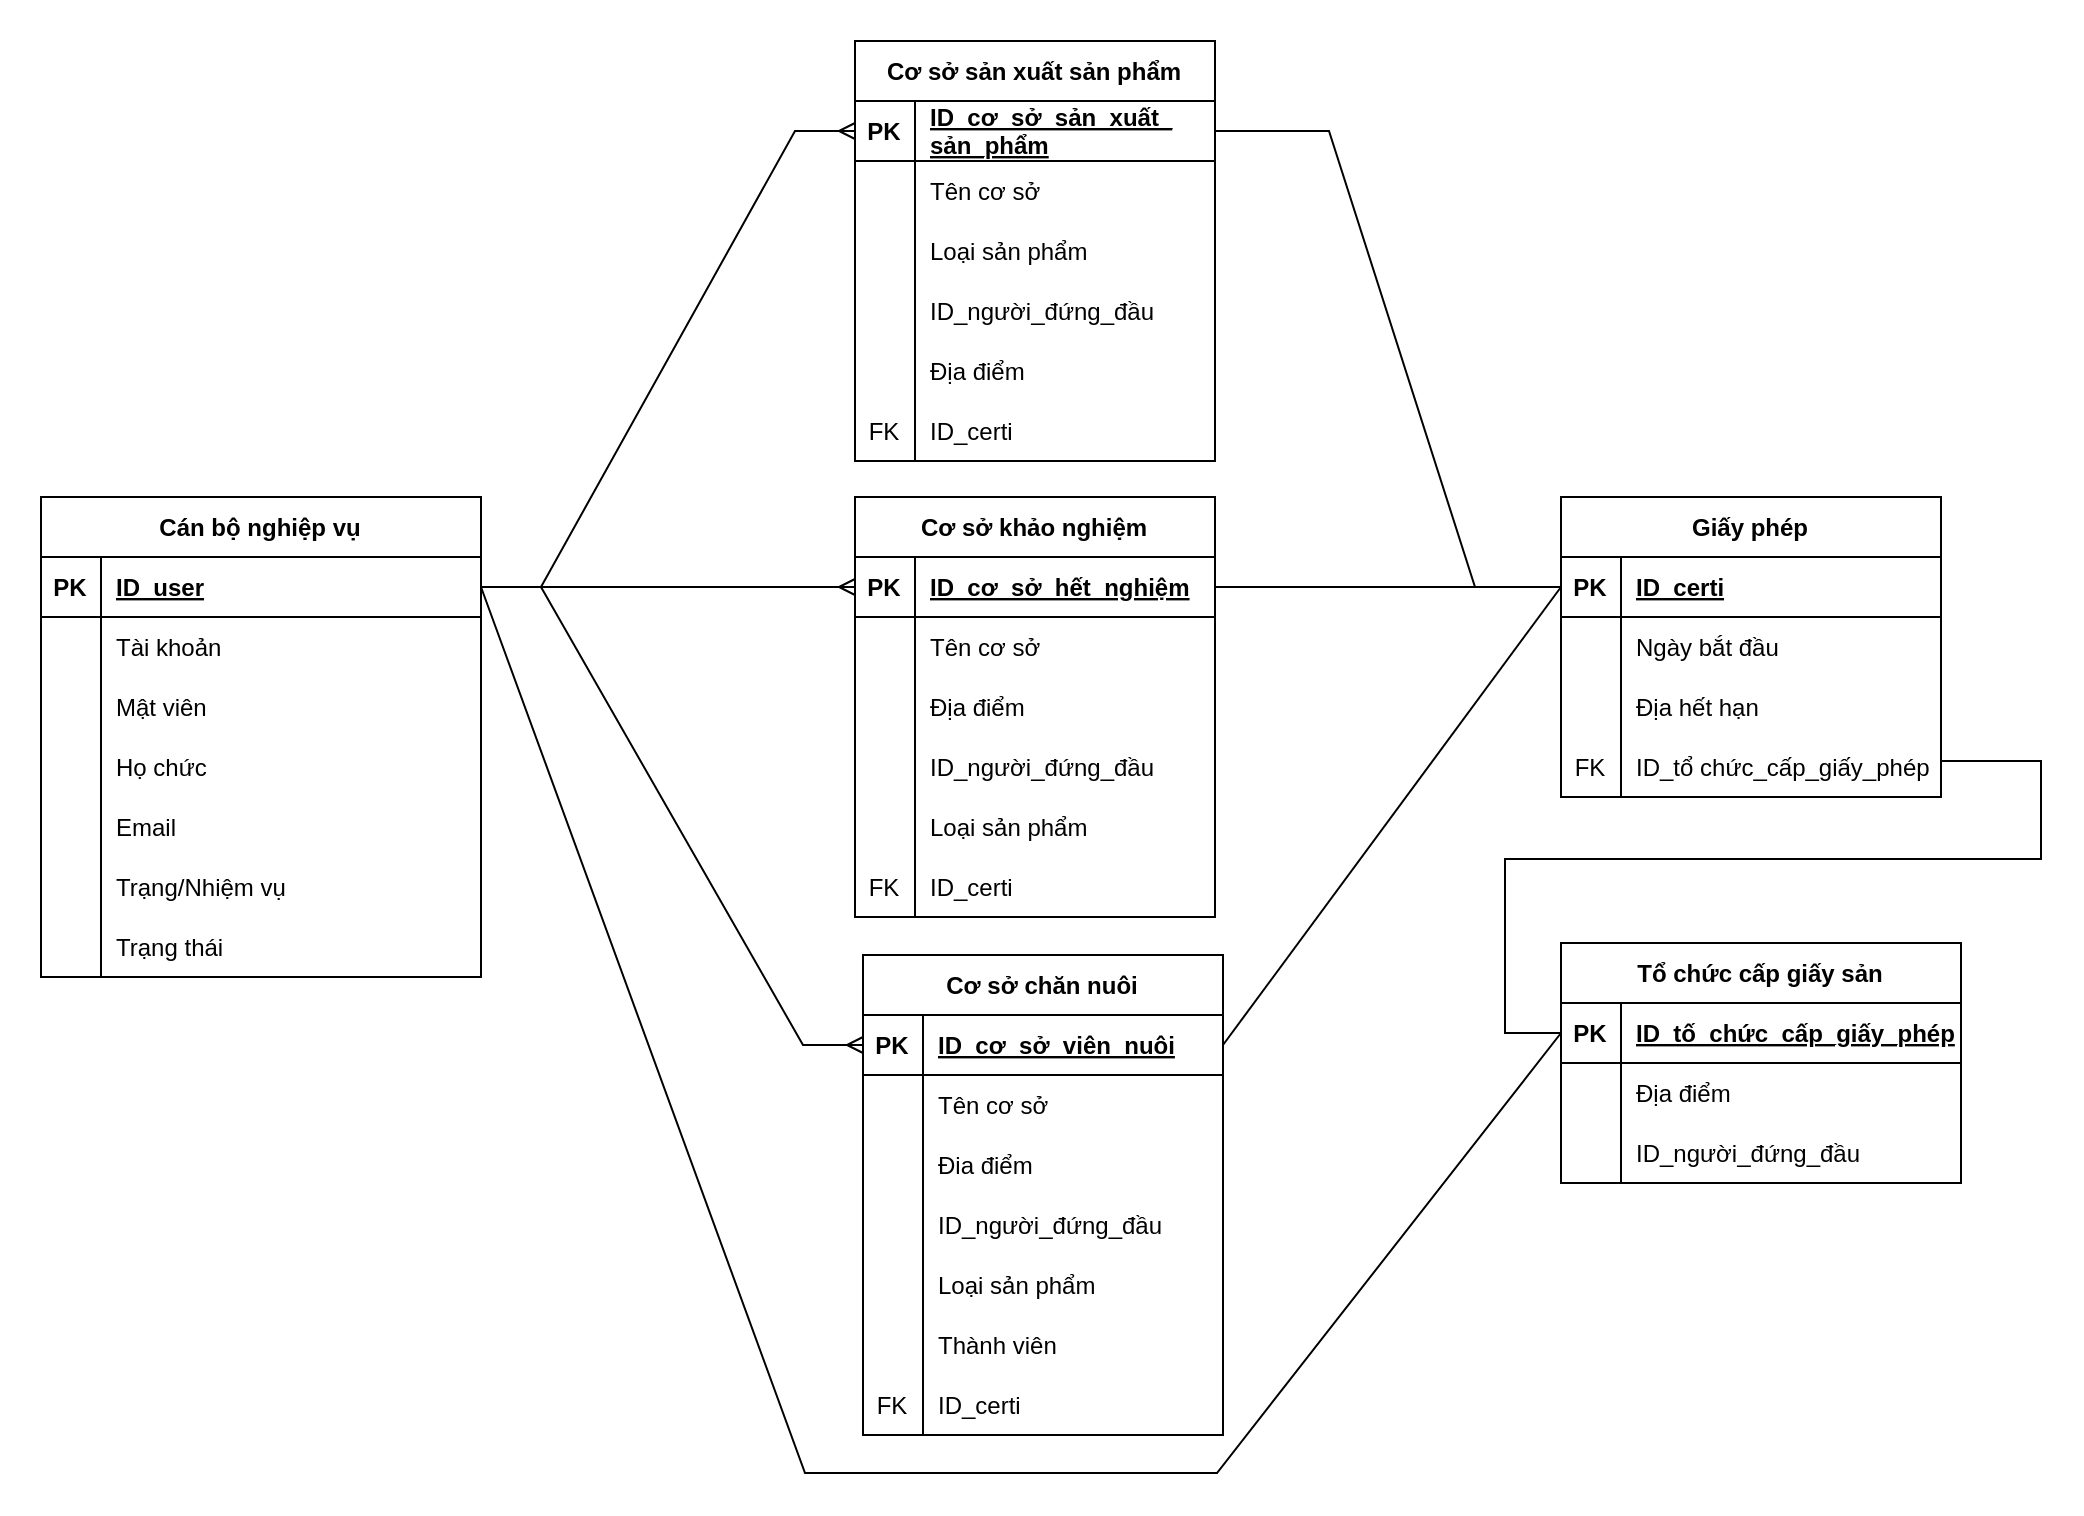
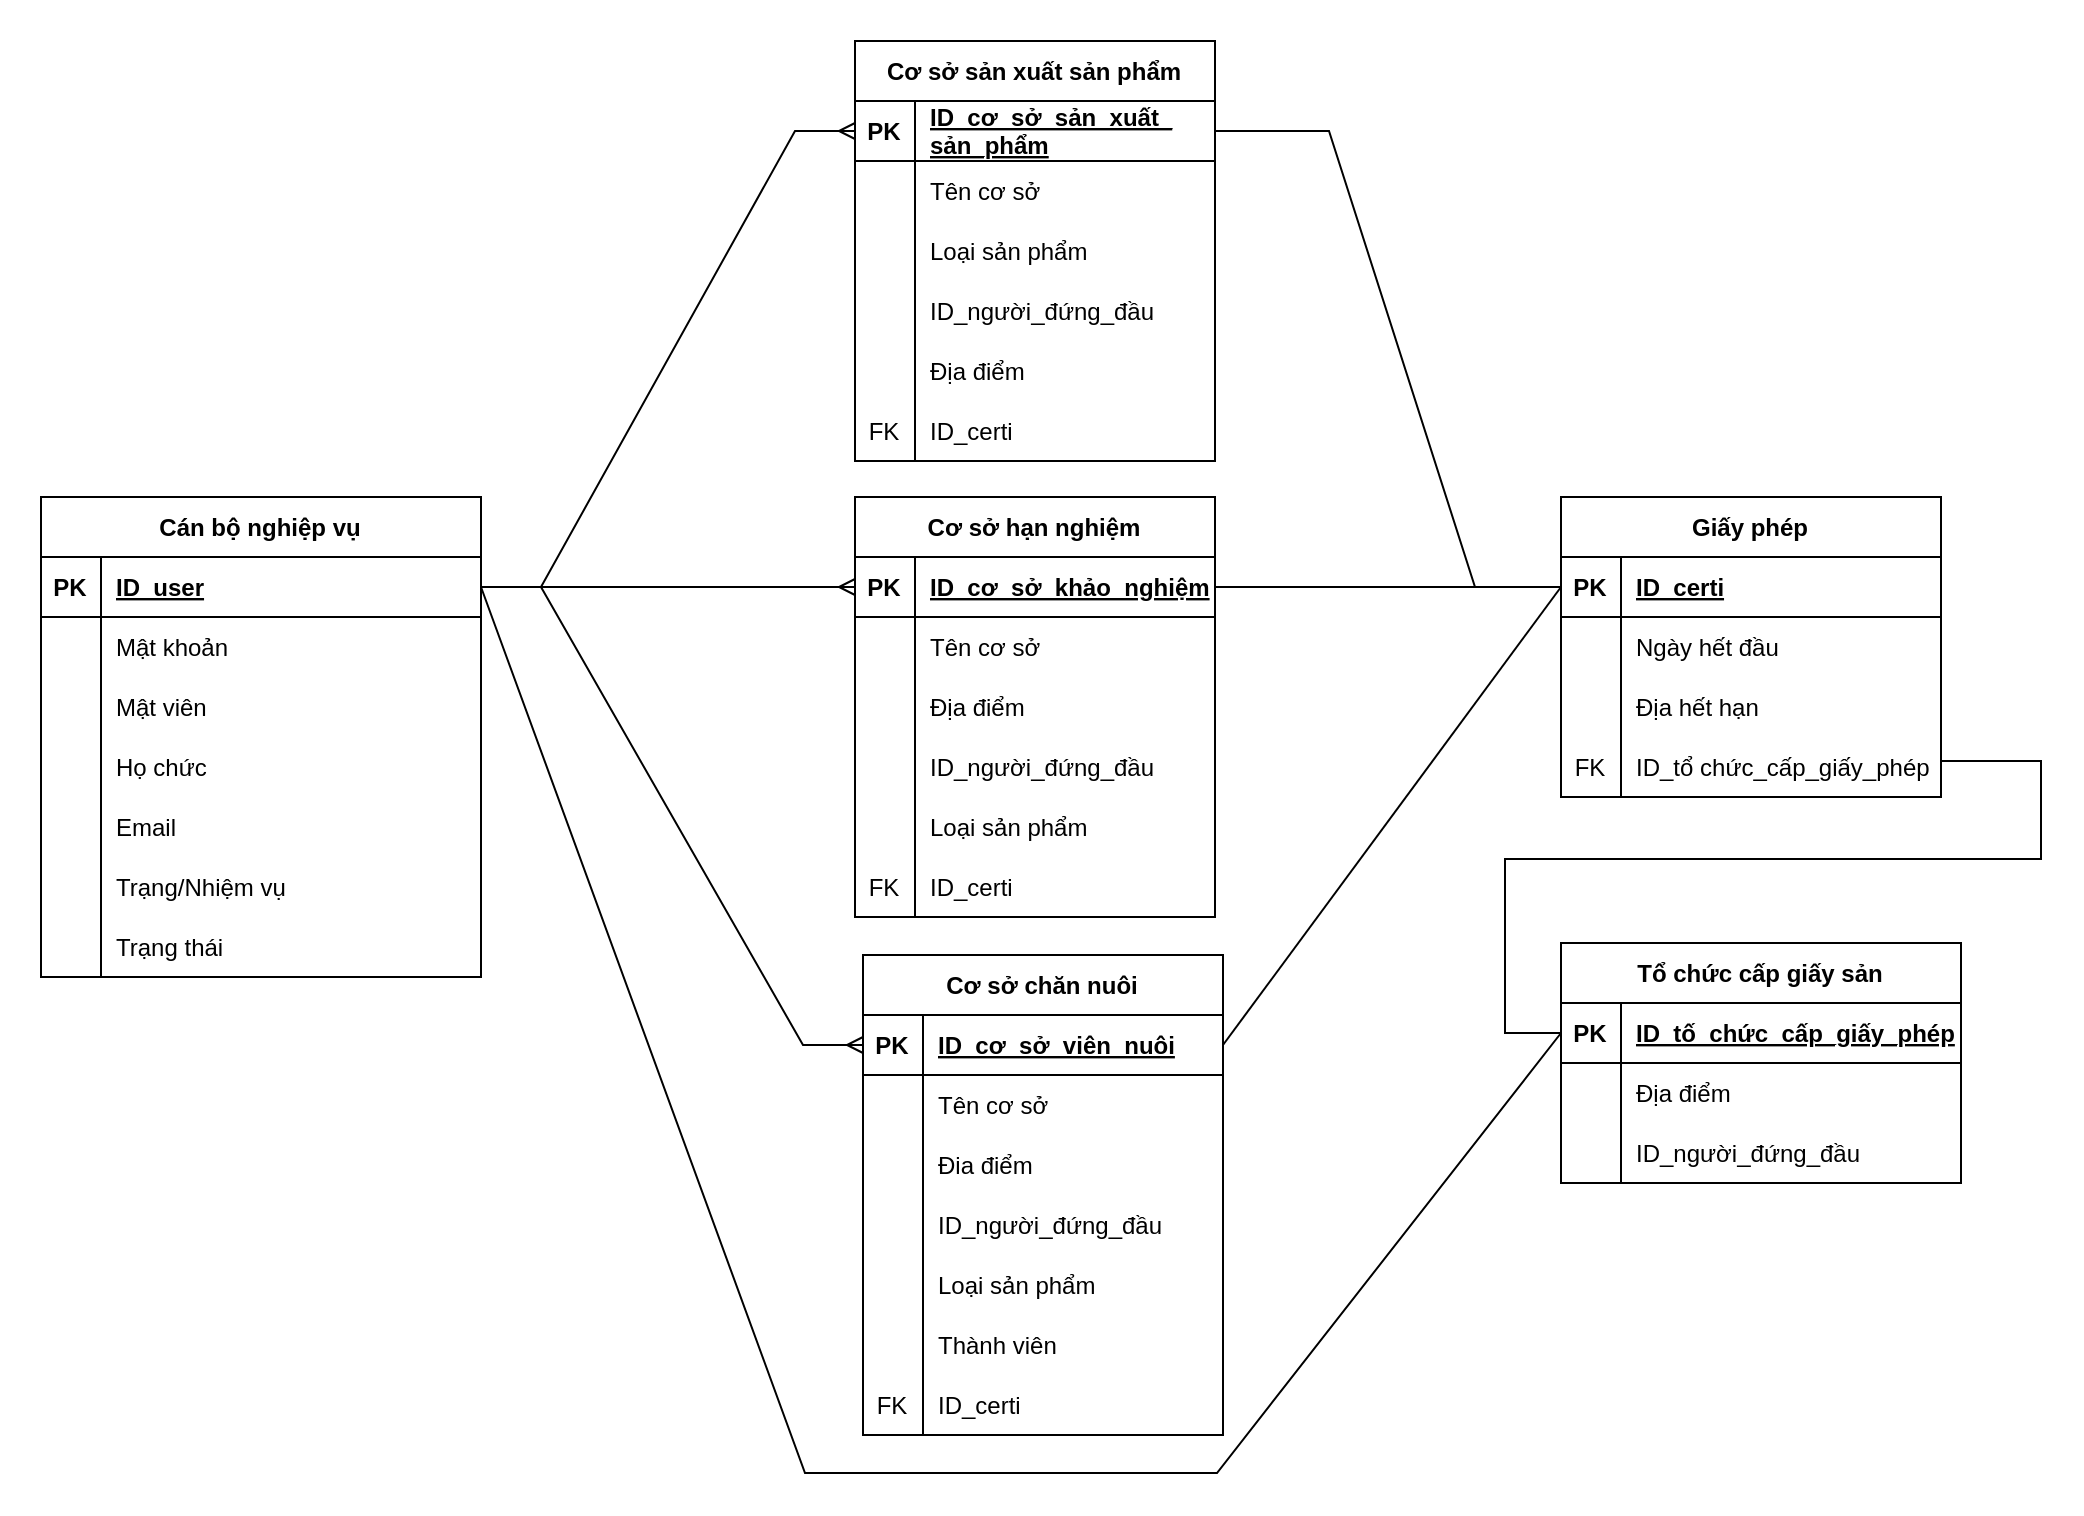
(1034, 528) -> (1034, 528)
(1055, 588) -> (1061, 588)
(170, 648) -> (173, 648)
(1710, 648) -> (1710, 648)
